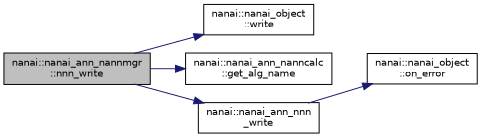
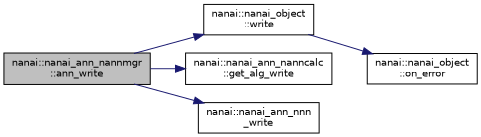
(77, 69) -> (77, 69)
(259, 69) -> (259, 69)
(336, 95) -> (336, 43)
